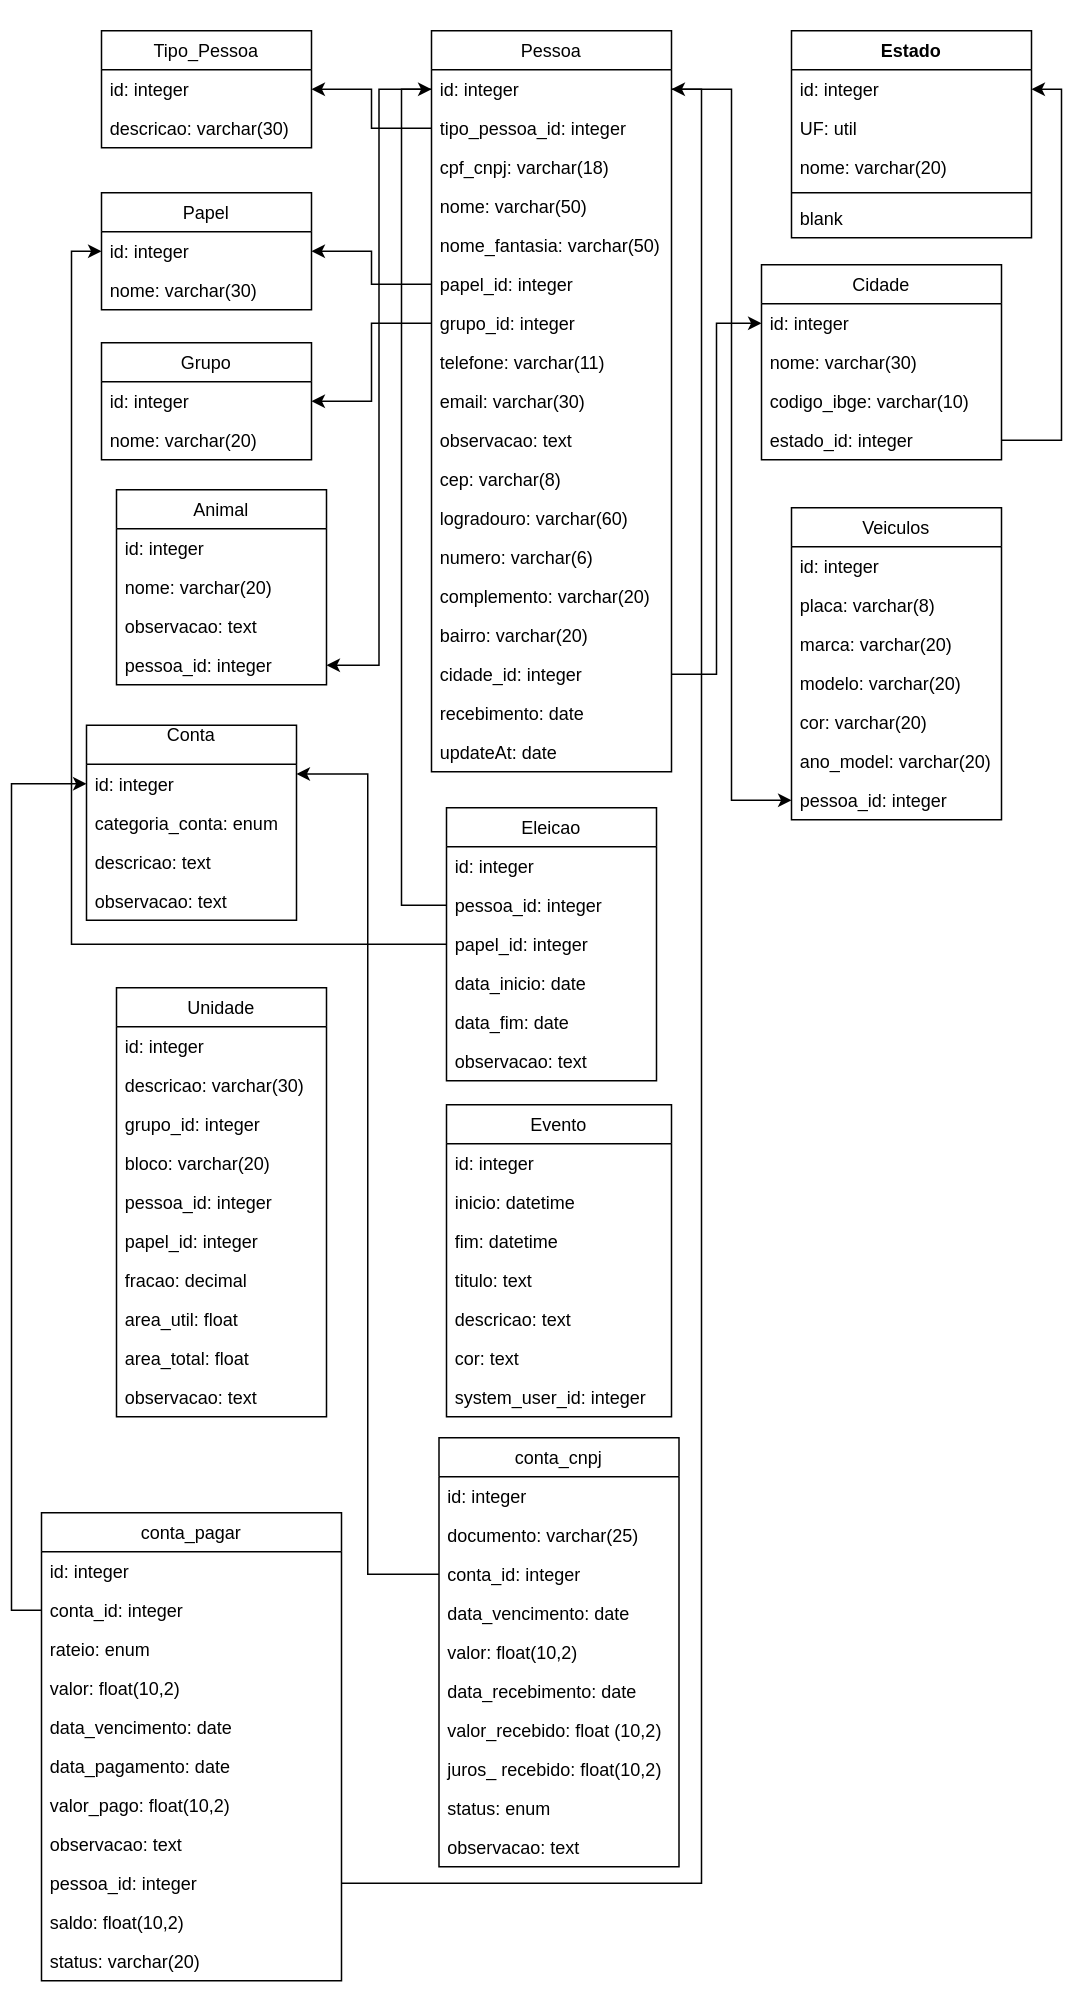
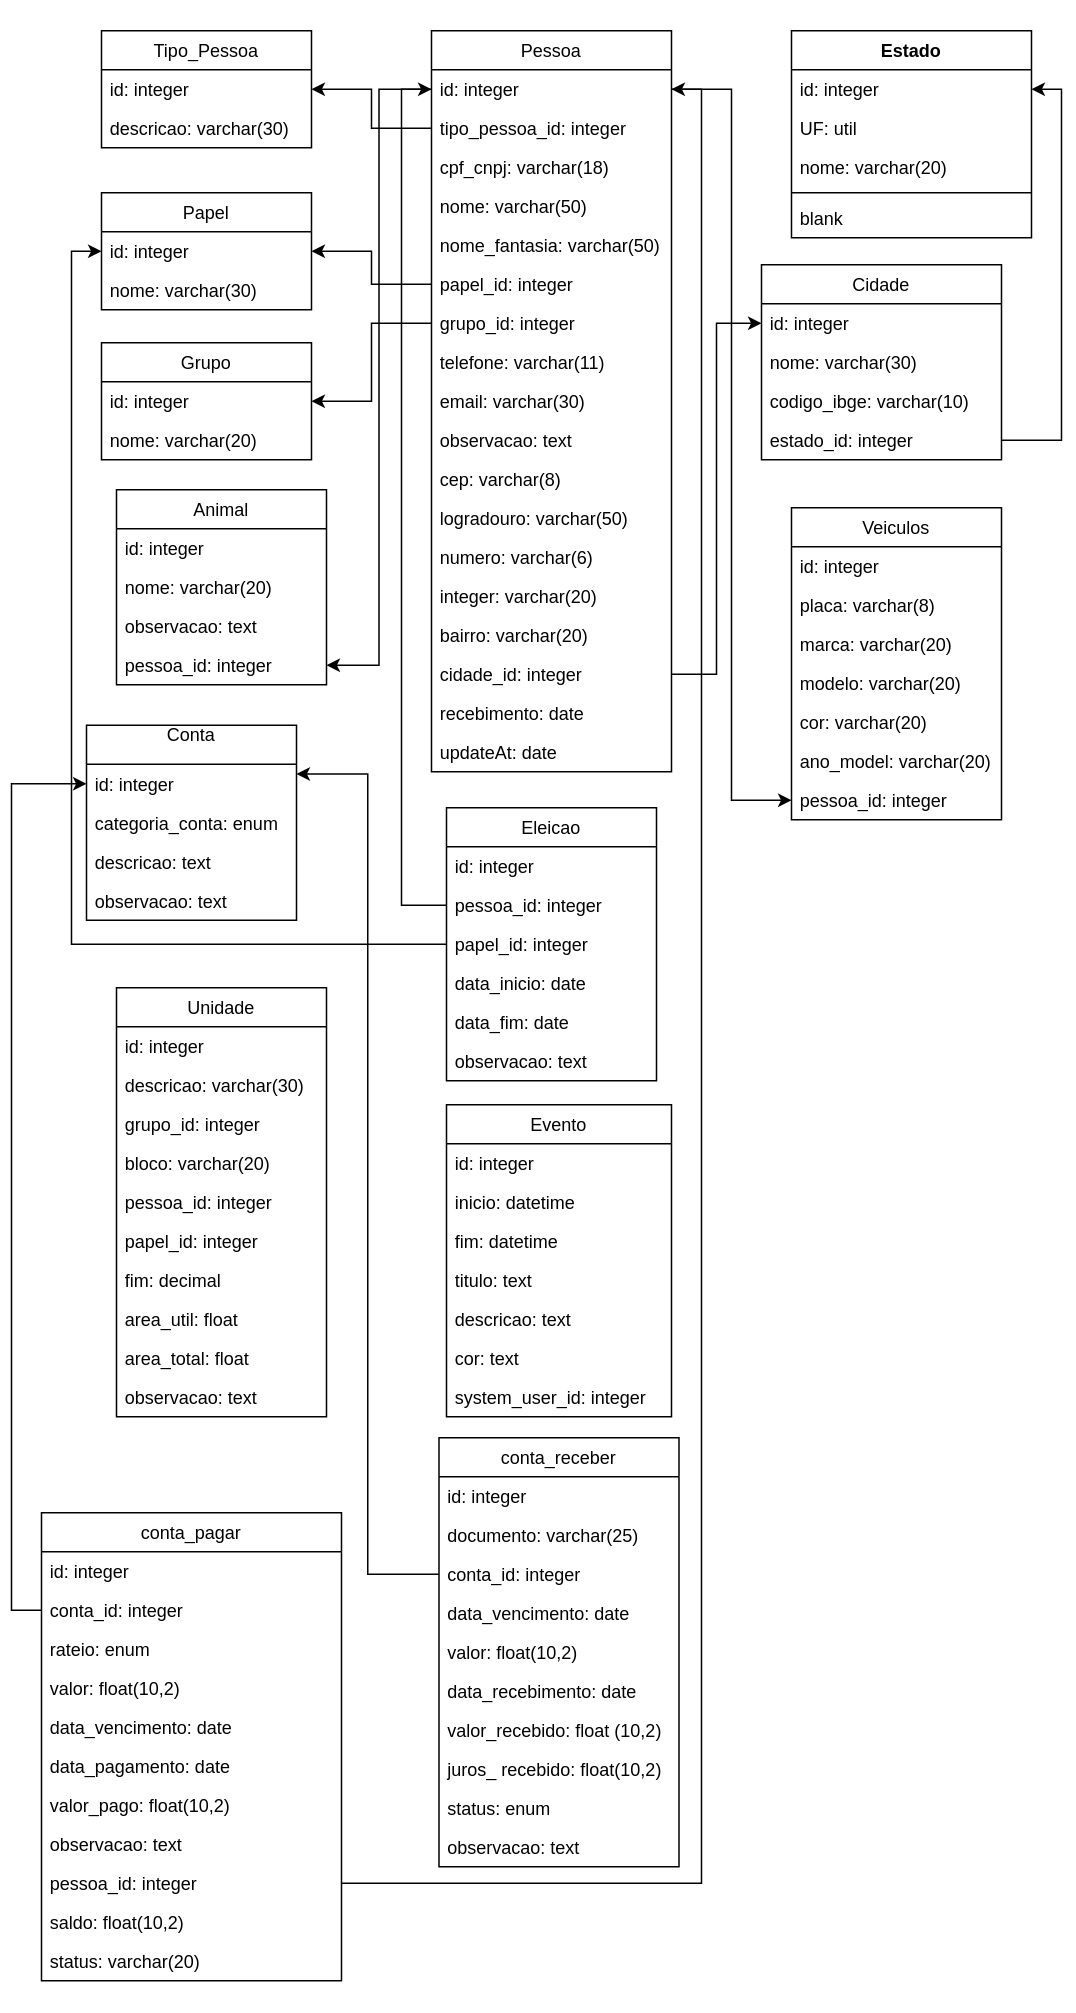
(548, 519) -> (548, 519)
(553, 597) -> (533, 597)
(191, 1281) -> (173, 1281)
(558, 1458) -> (558, 1458)
